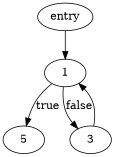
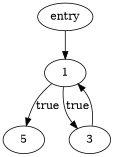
(79, 106) -> (78, 106)
